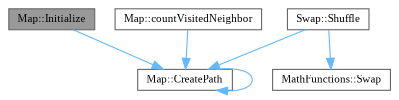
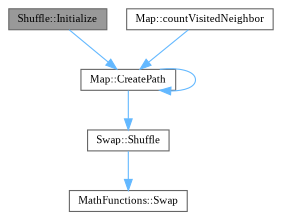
(52, 19) -> (58, 19)
(262, 47) -> (128, 105)
